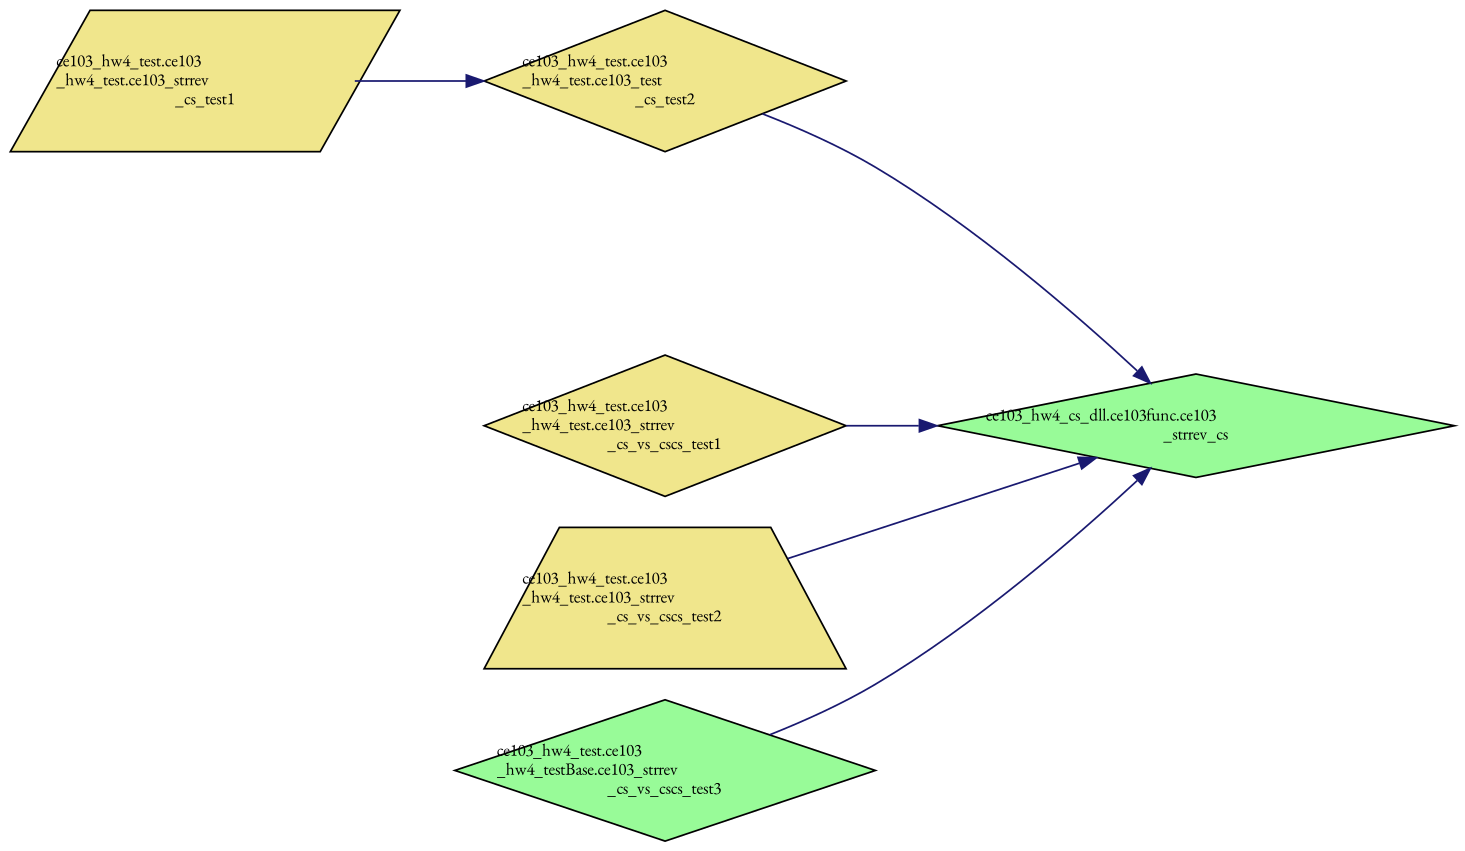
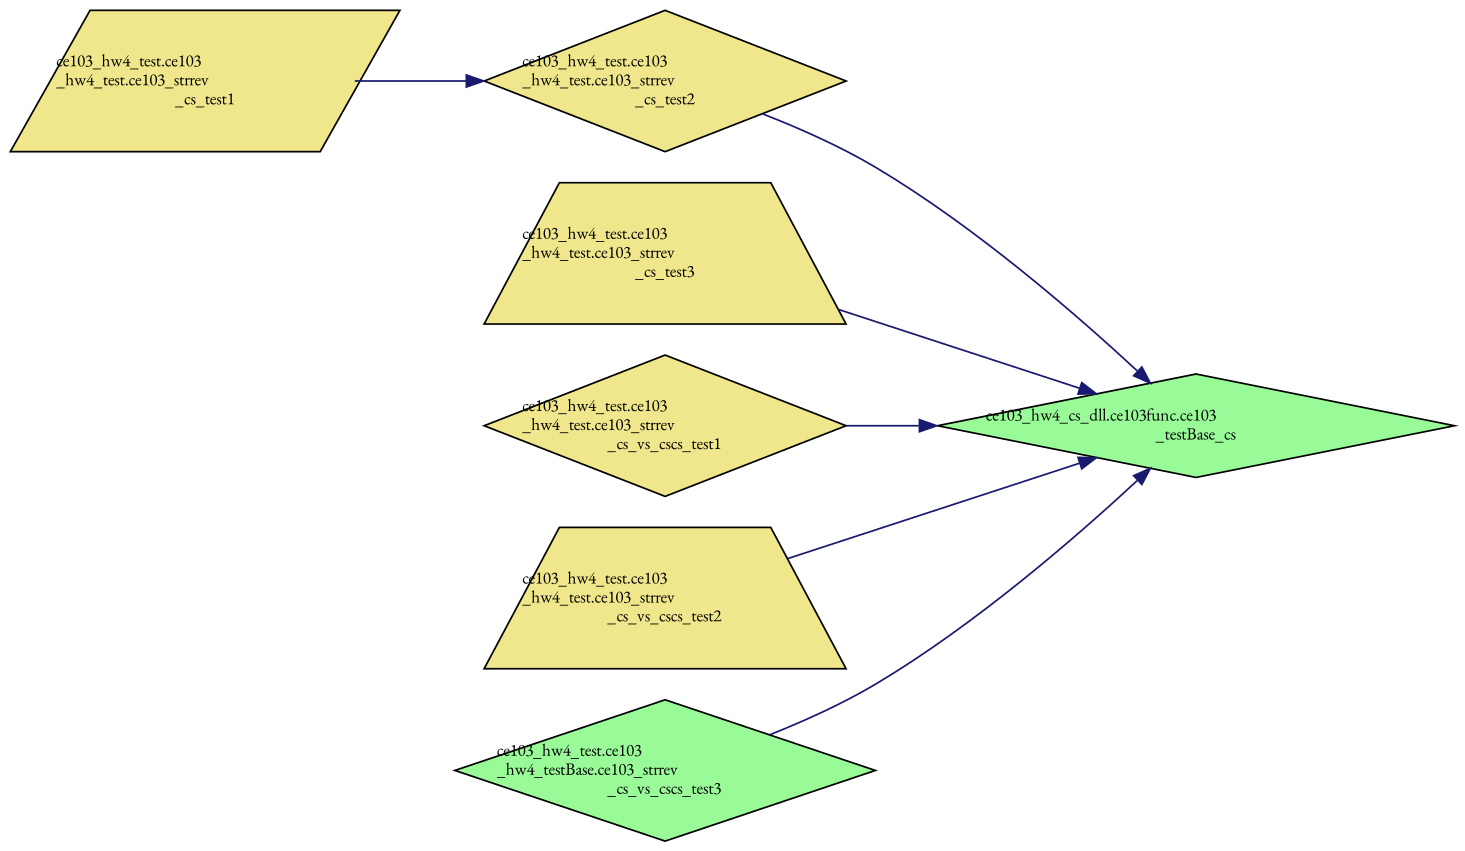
(665, 81) -> (665, 81)
none -> (665, 253)
(1196, 426) -> (1196, 426)
